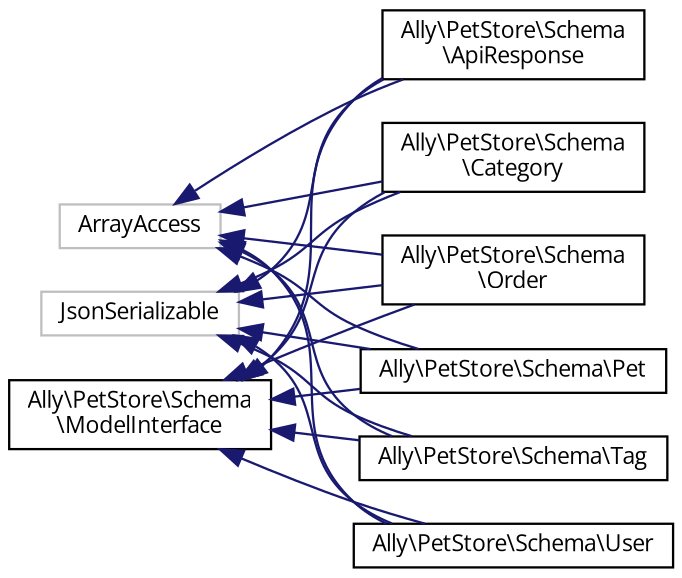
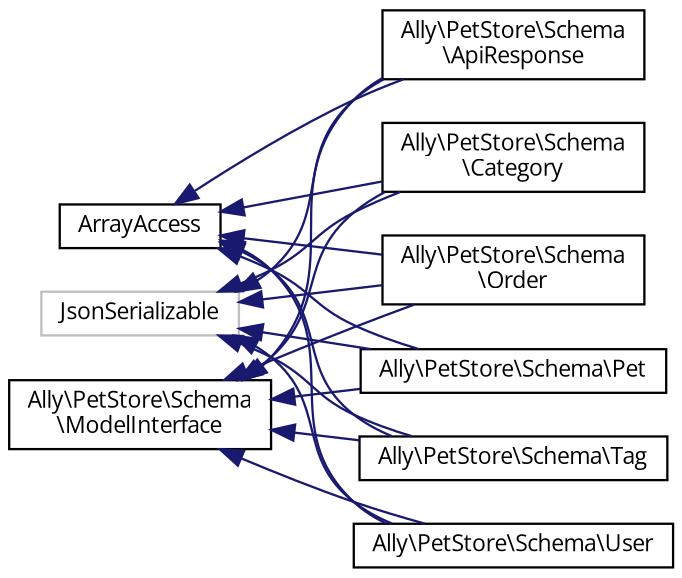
(140, 226) -> (140, 226)
